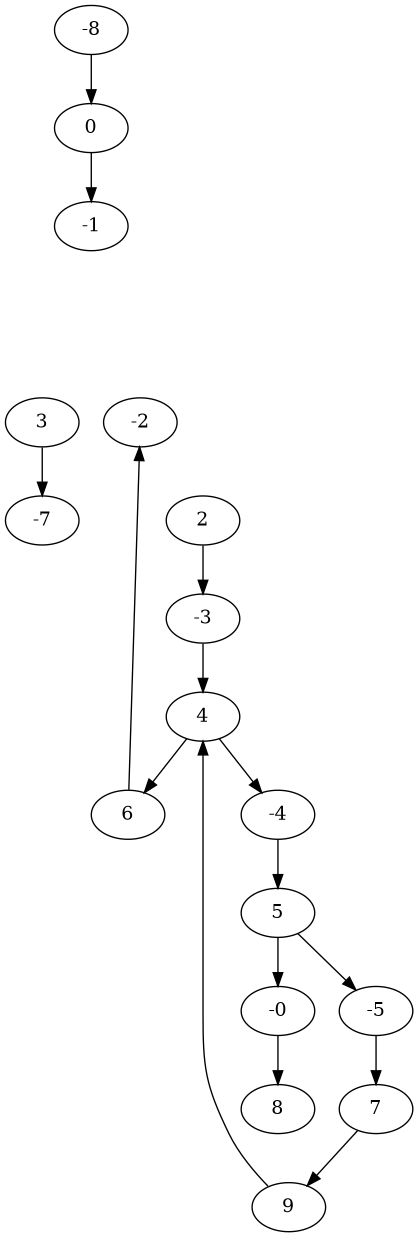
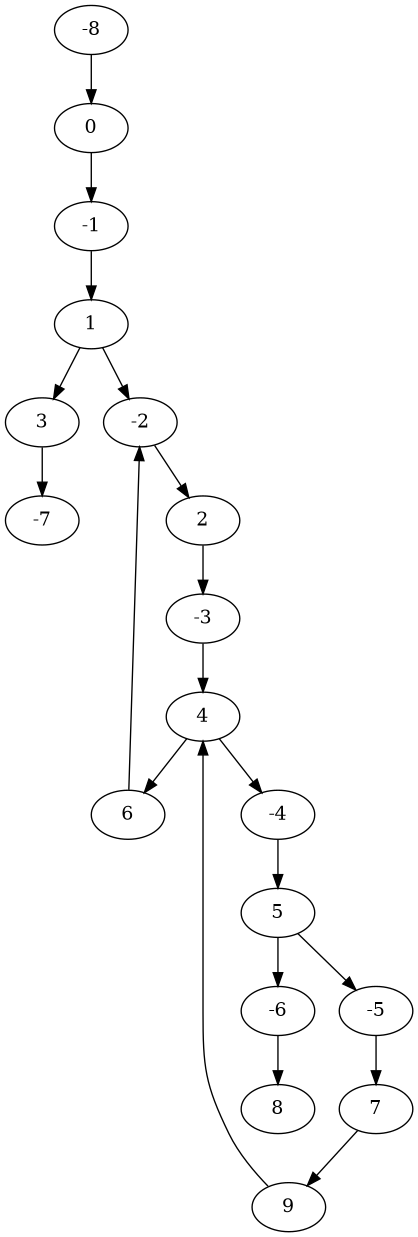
none -> (91, 324)
none -> (168, 466)
(278, 1011) -> (278, 1011)
